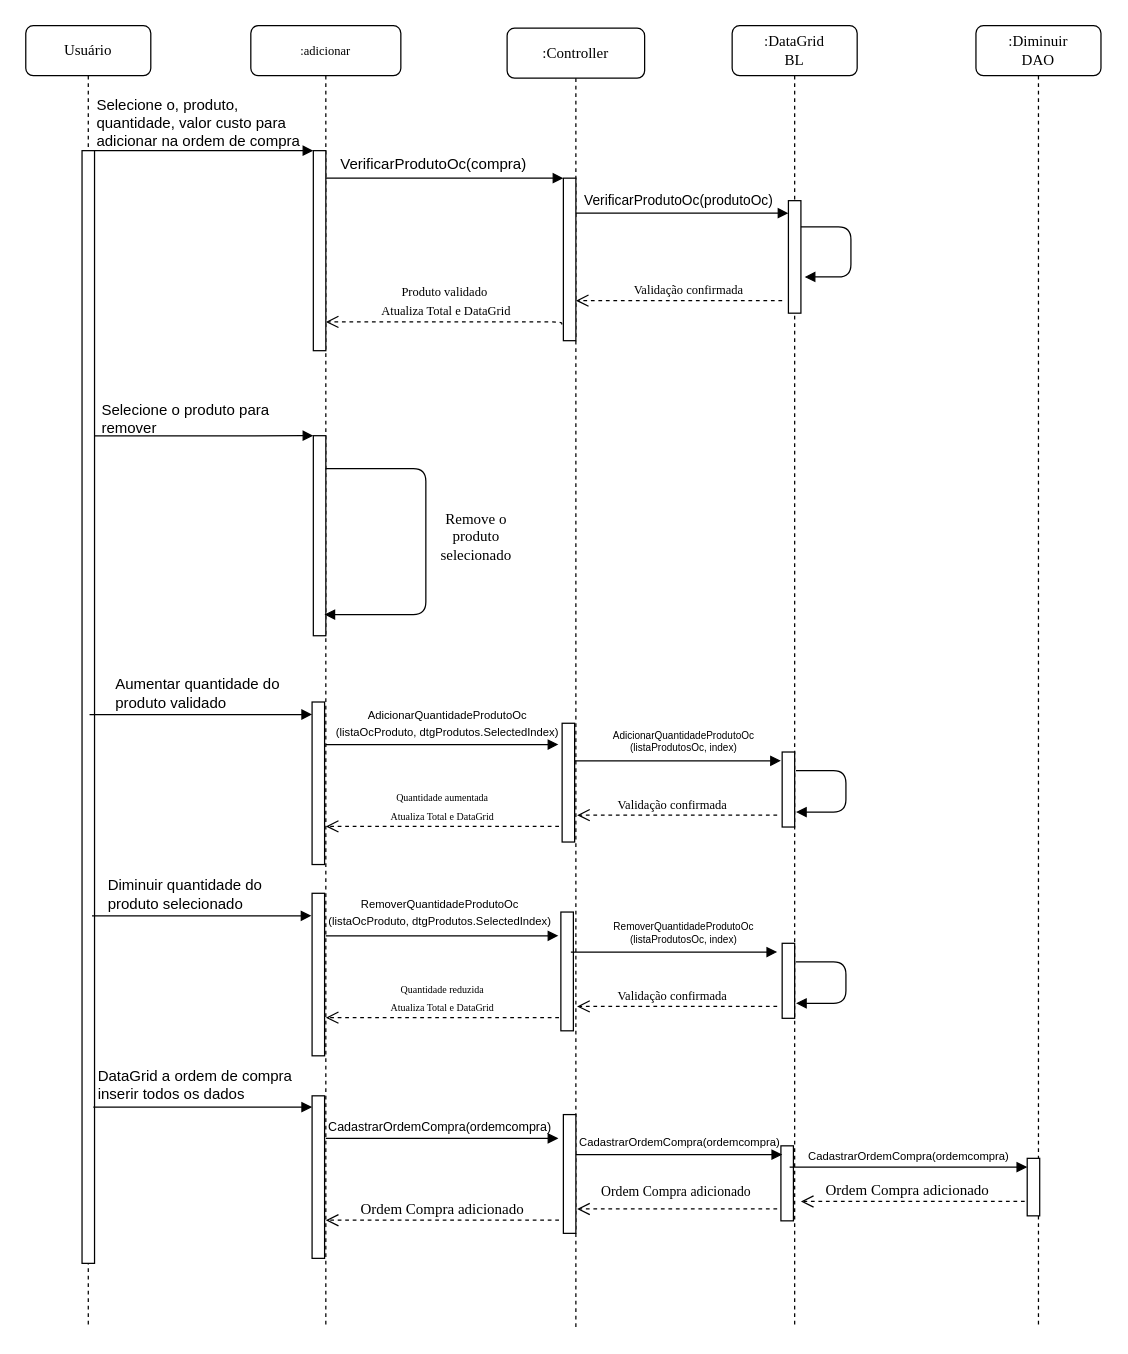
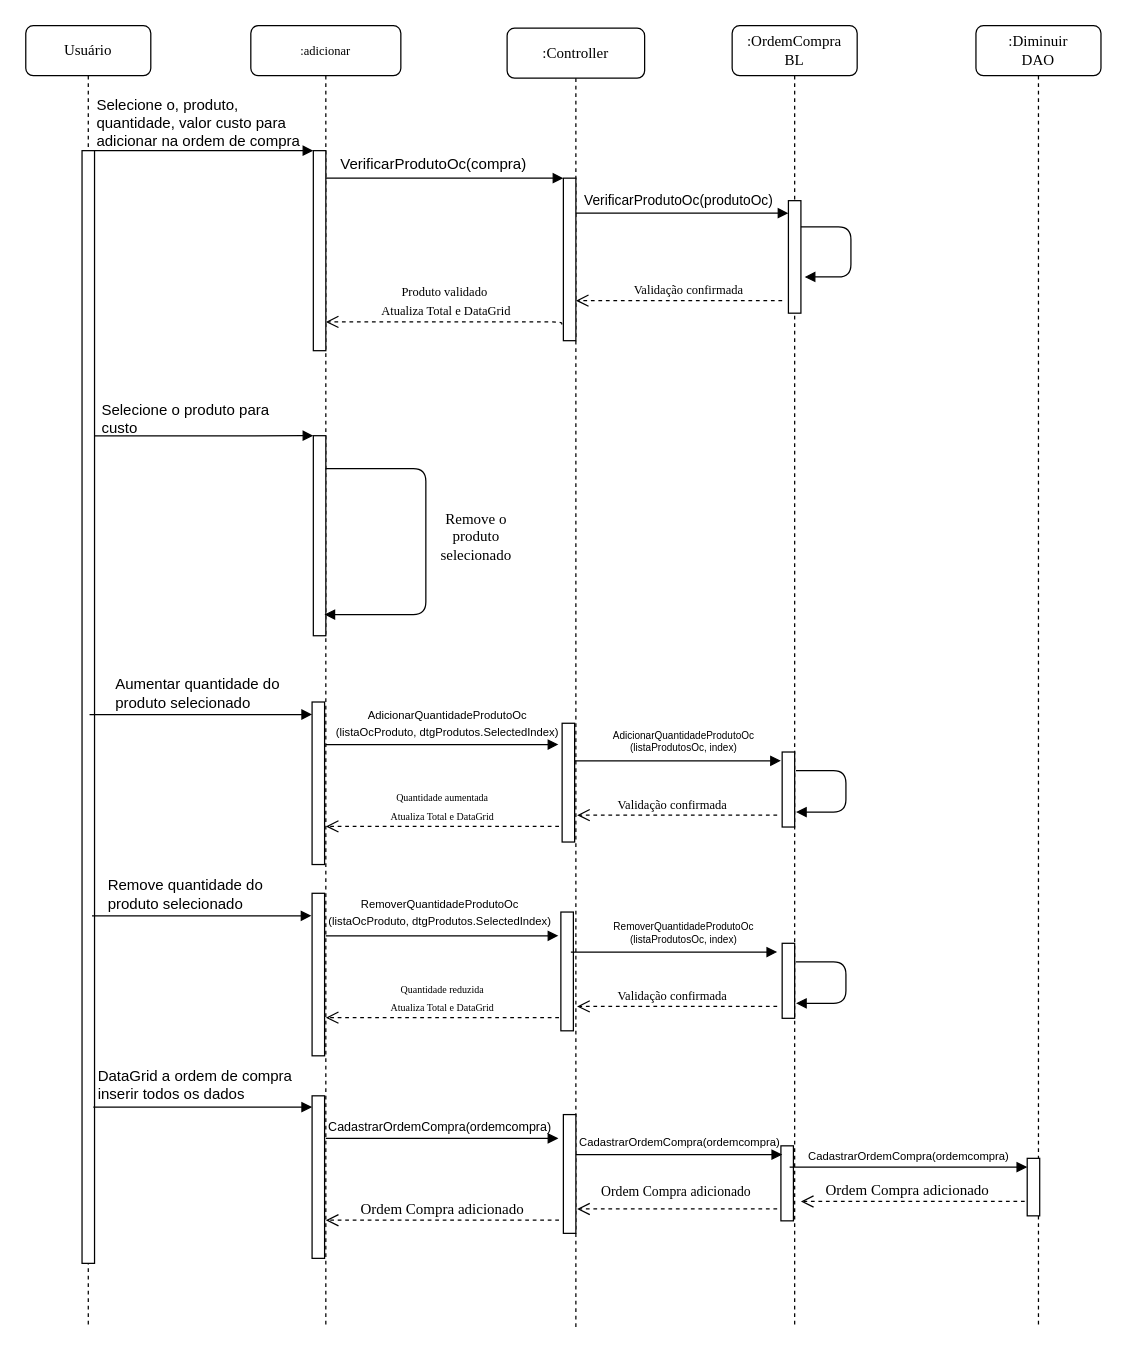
(794, 51) -> (794, 51)
(193, 420) -> (193, 420)
(202, 693) -> (202, 693)
(189, 894) -> (186, 894)
